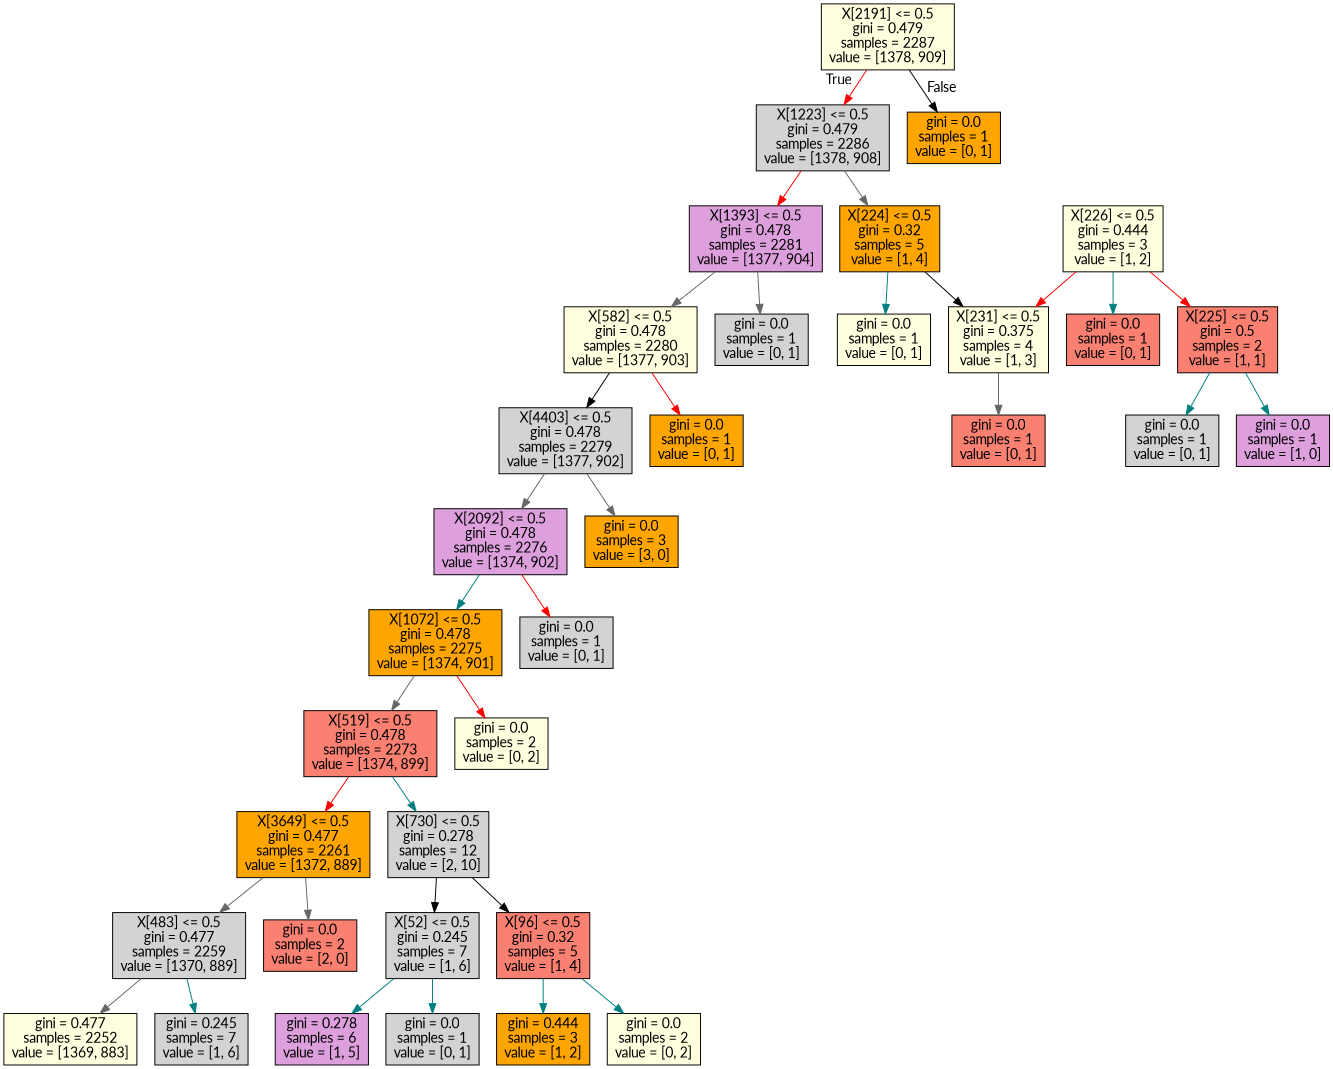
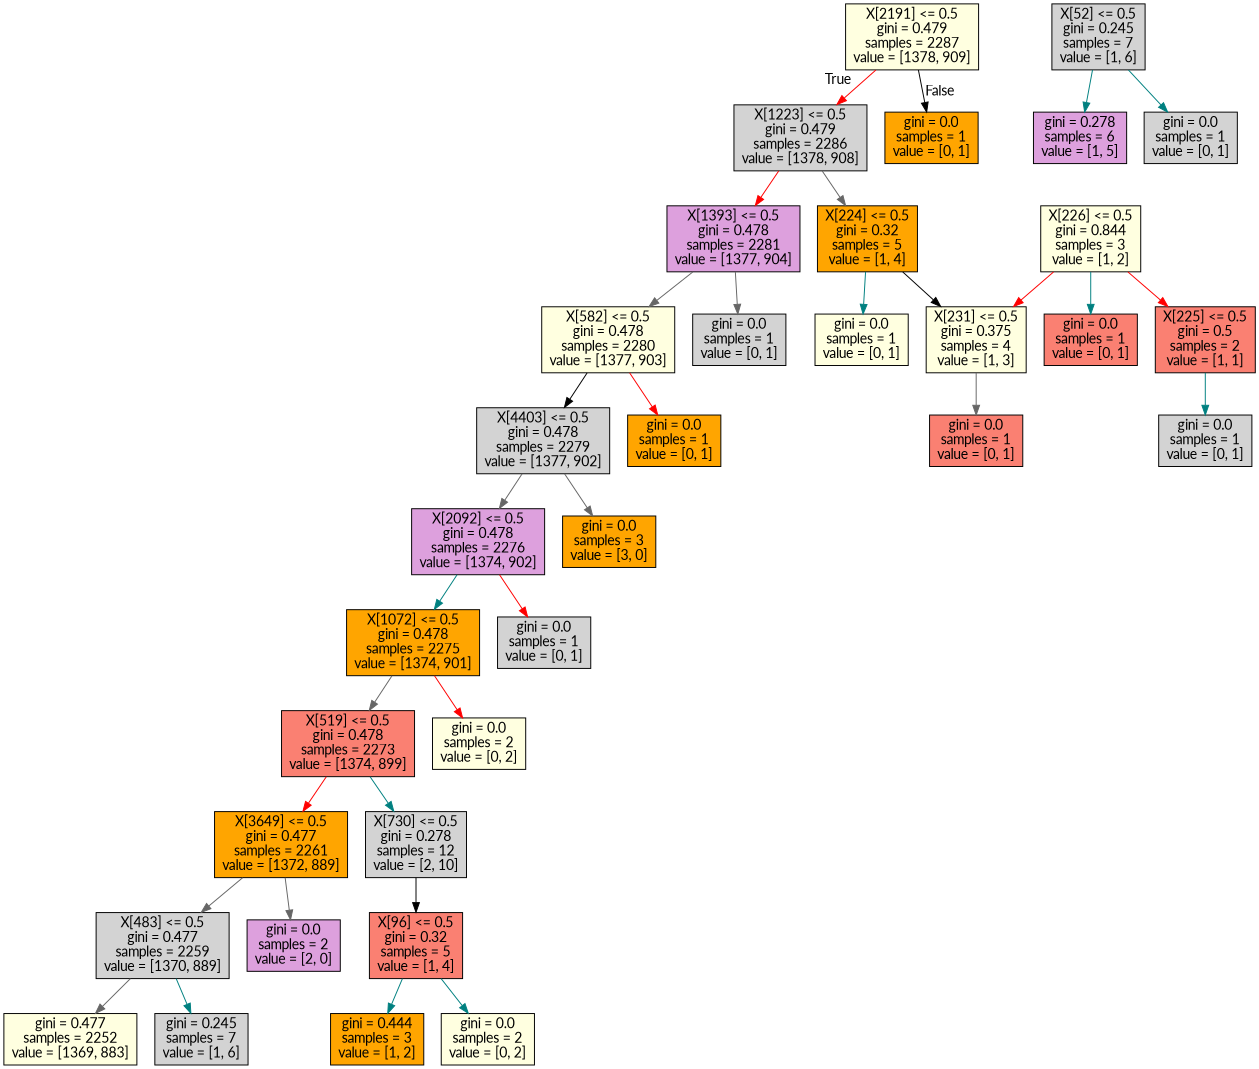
(1113, 239) -> (1091, 239)
(1283, 441) -> none
(436, 890) -> none
(310, 946) -> (294, 946)
